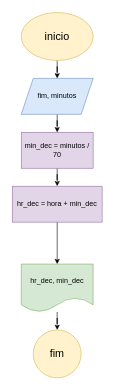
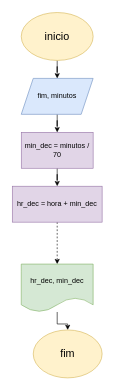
(57, 240) -> (57, 240)
(57, 354) -> (68, 354)
